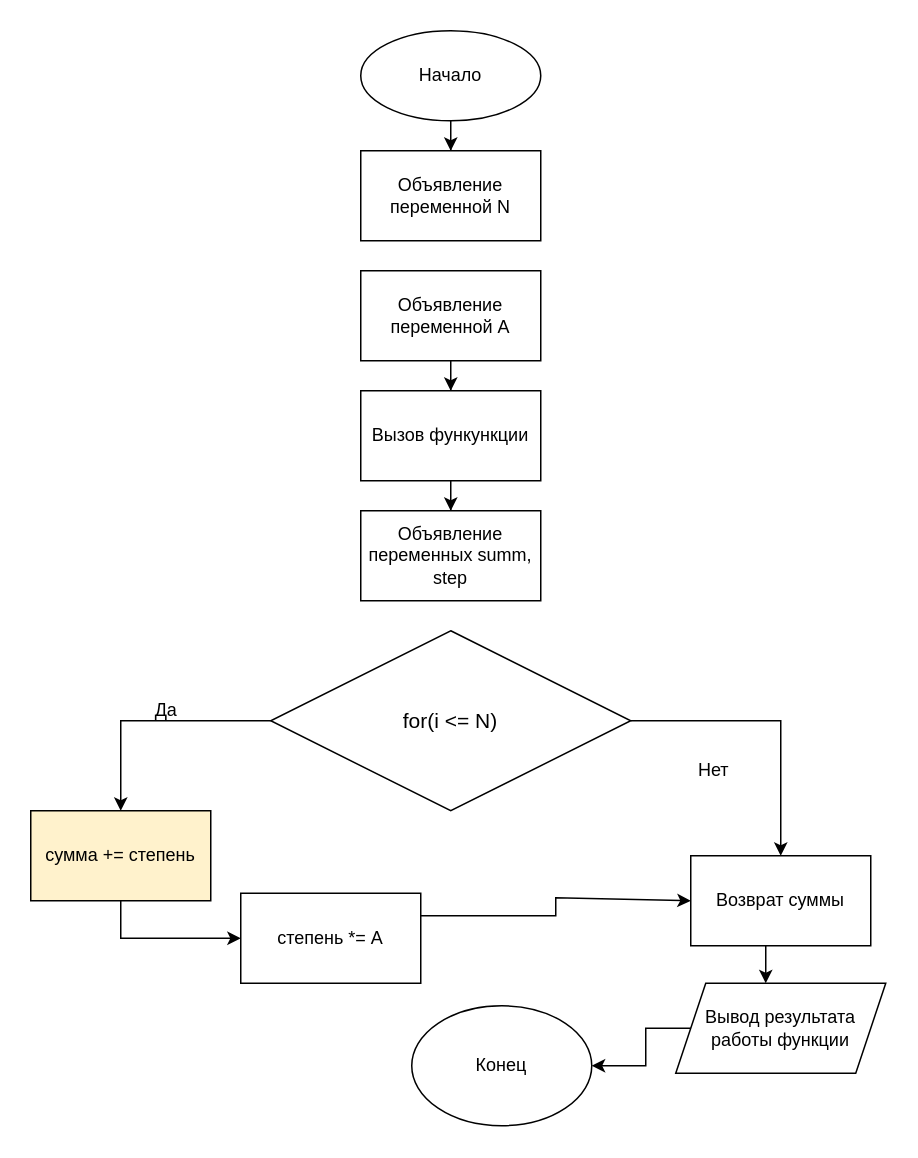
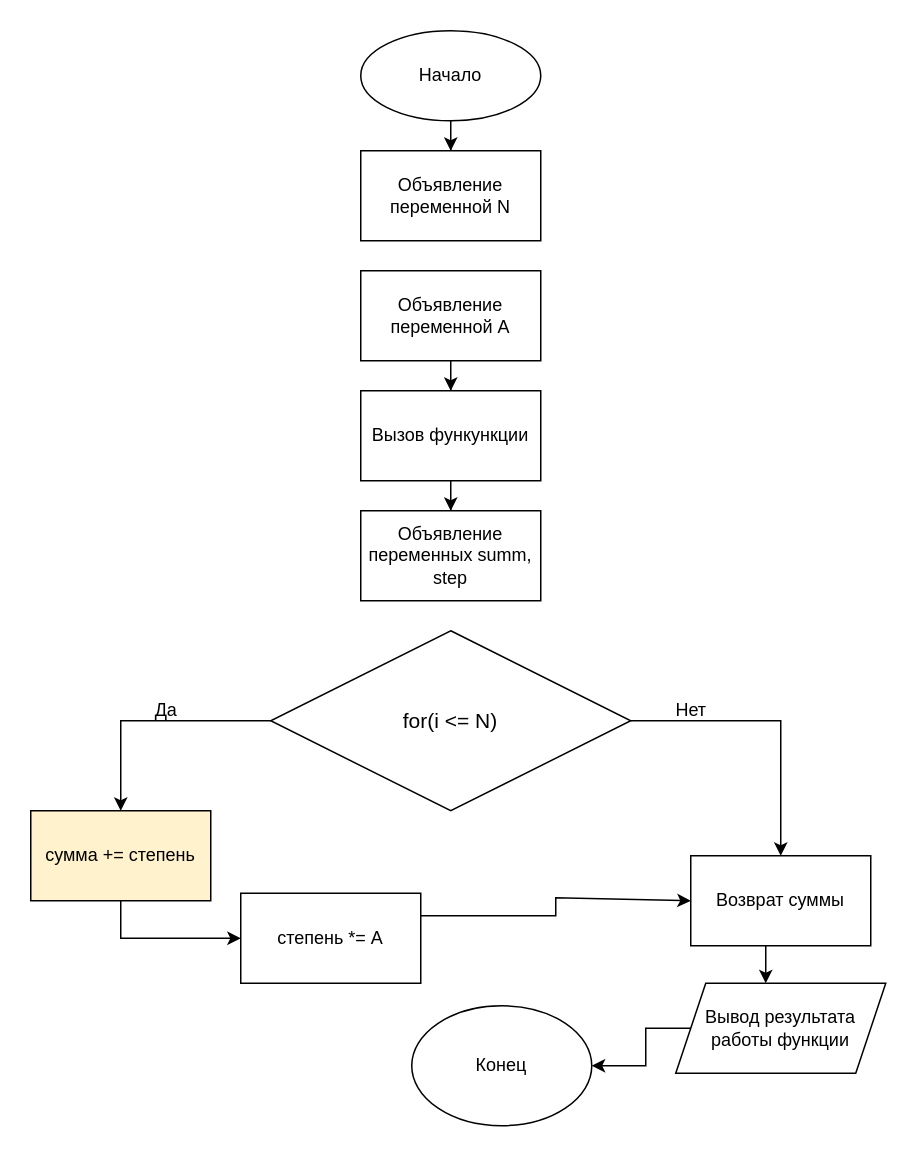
(713, 770) -> (691, 710)
